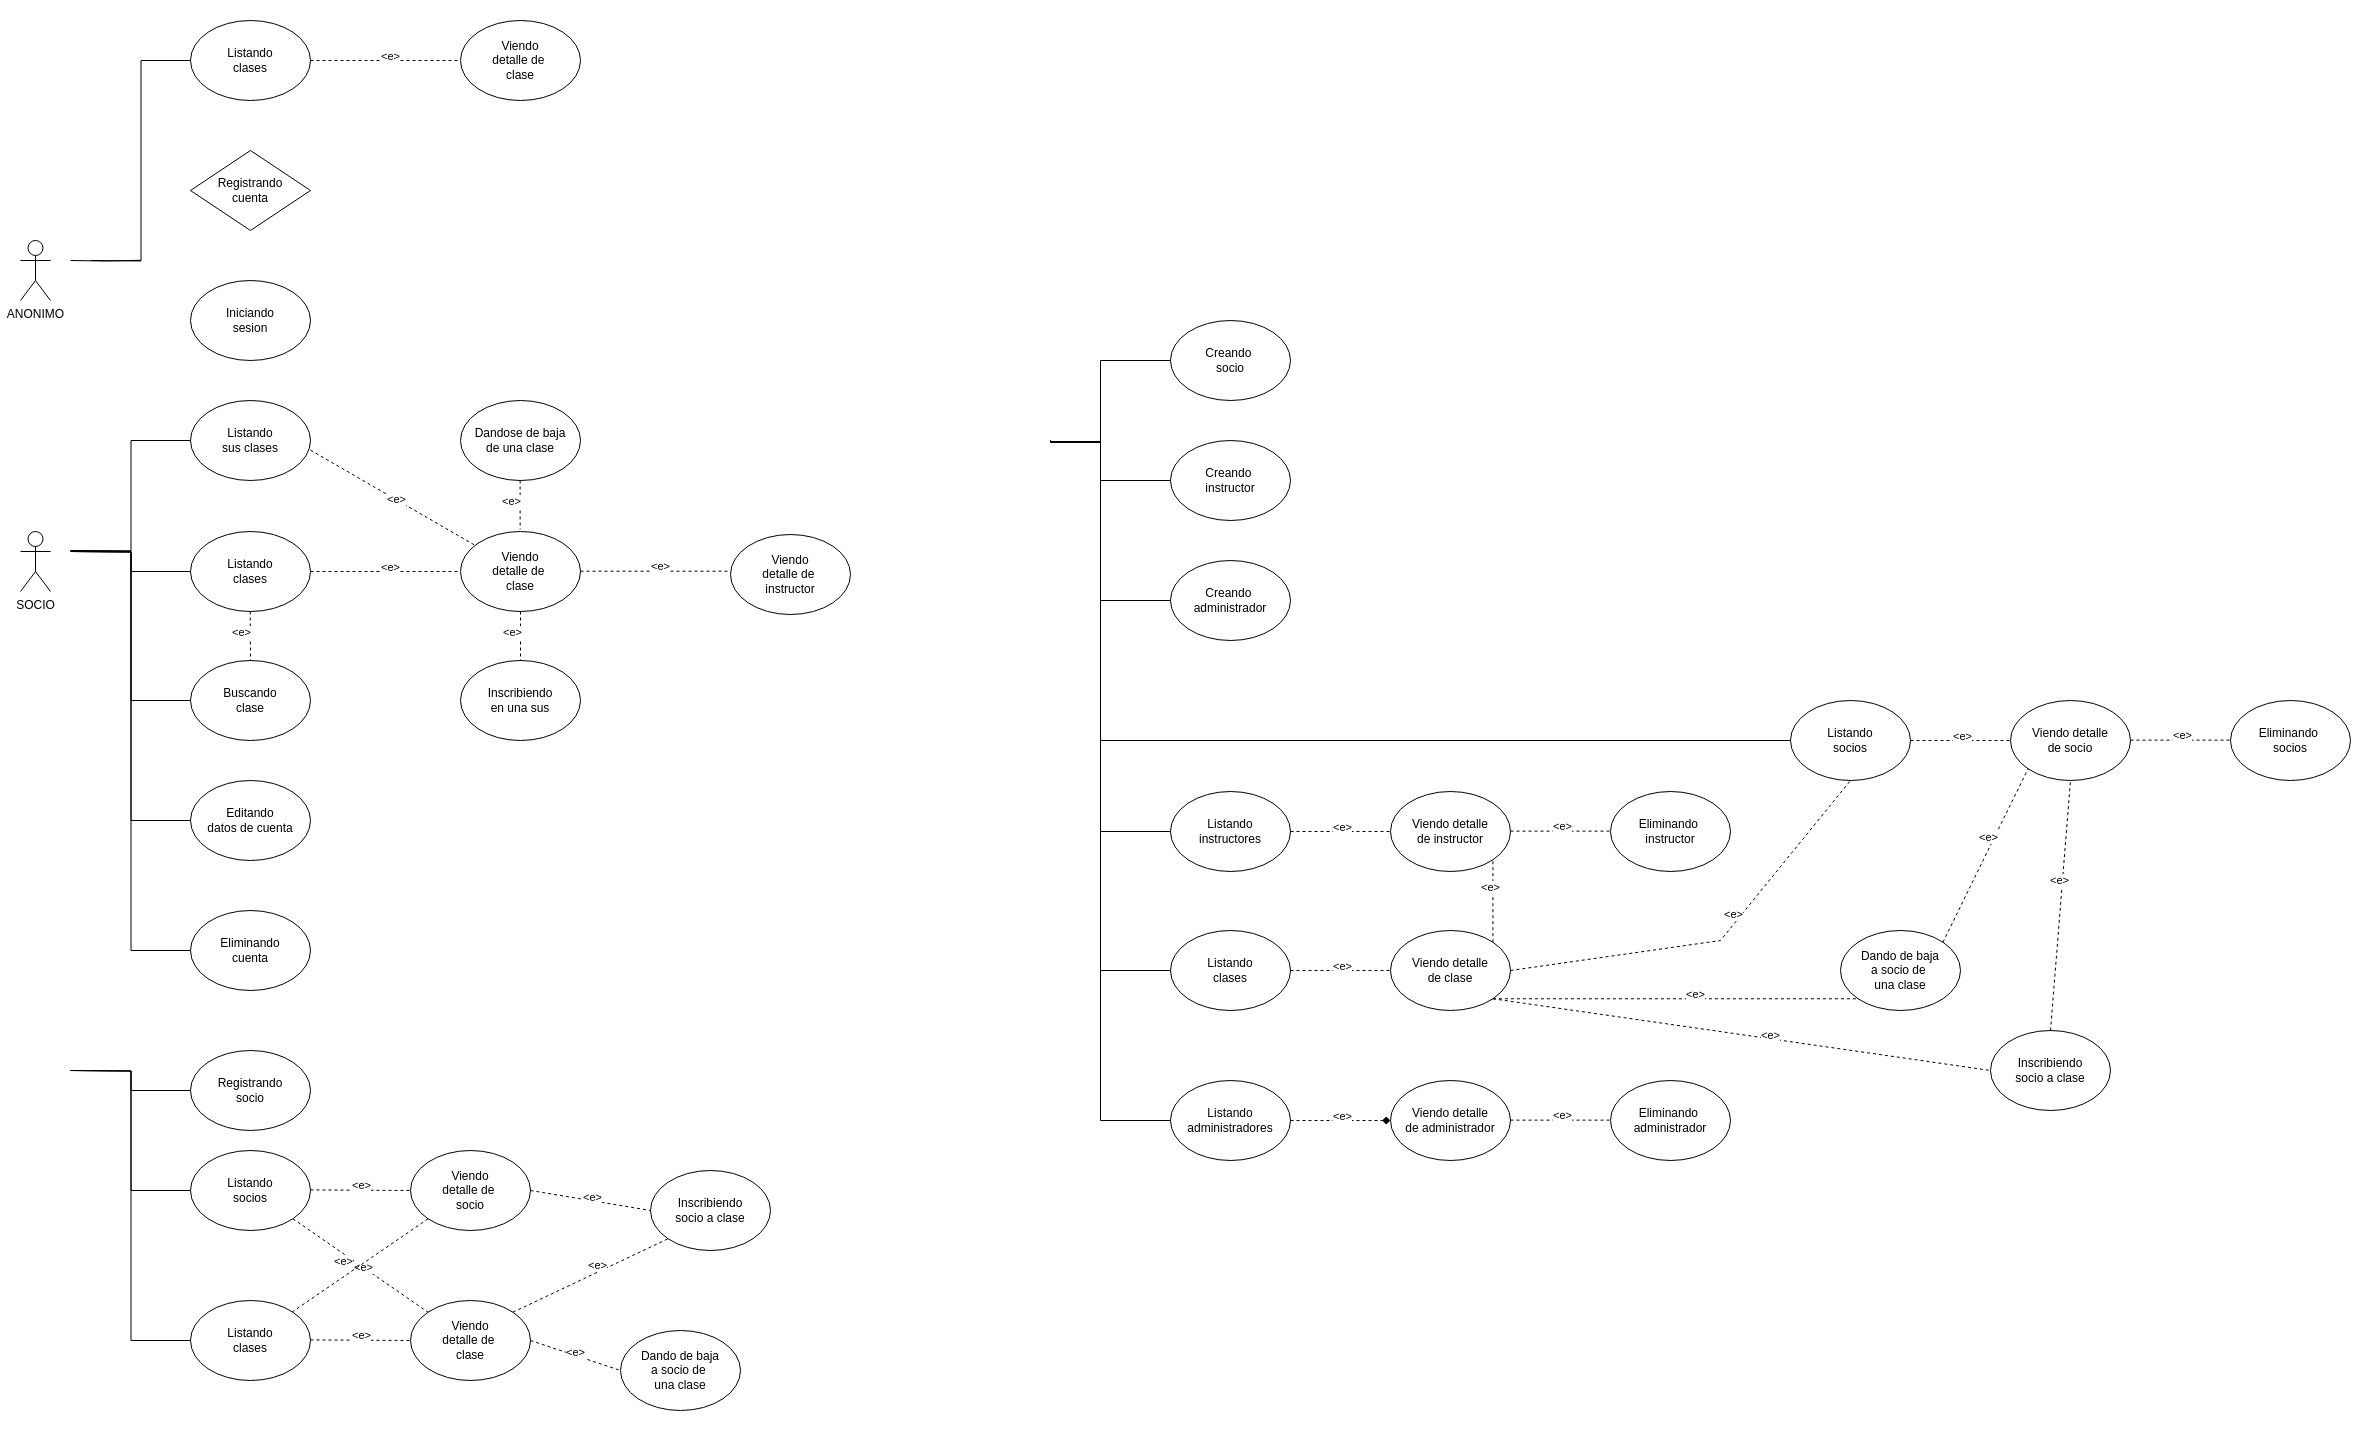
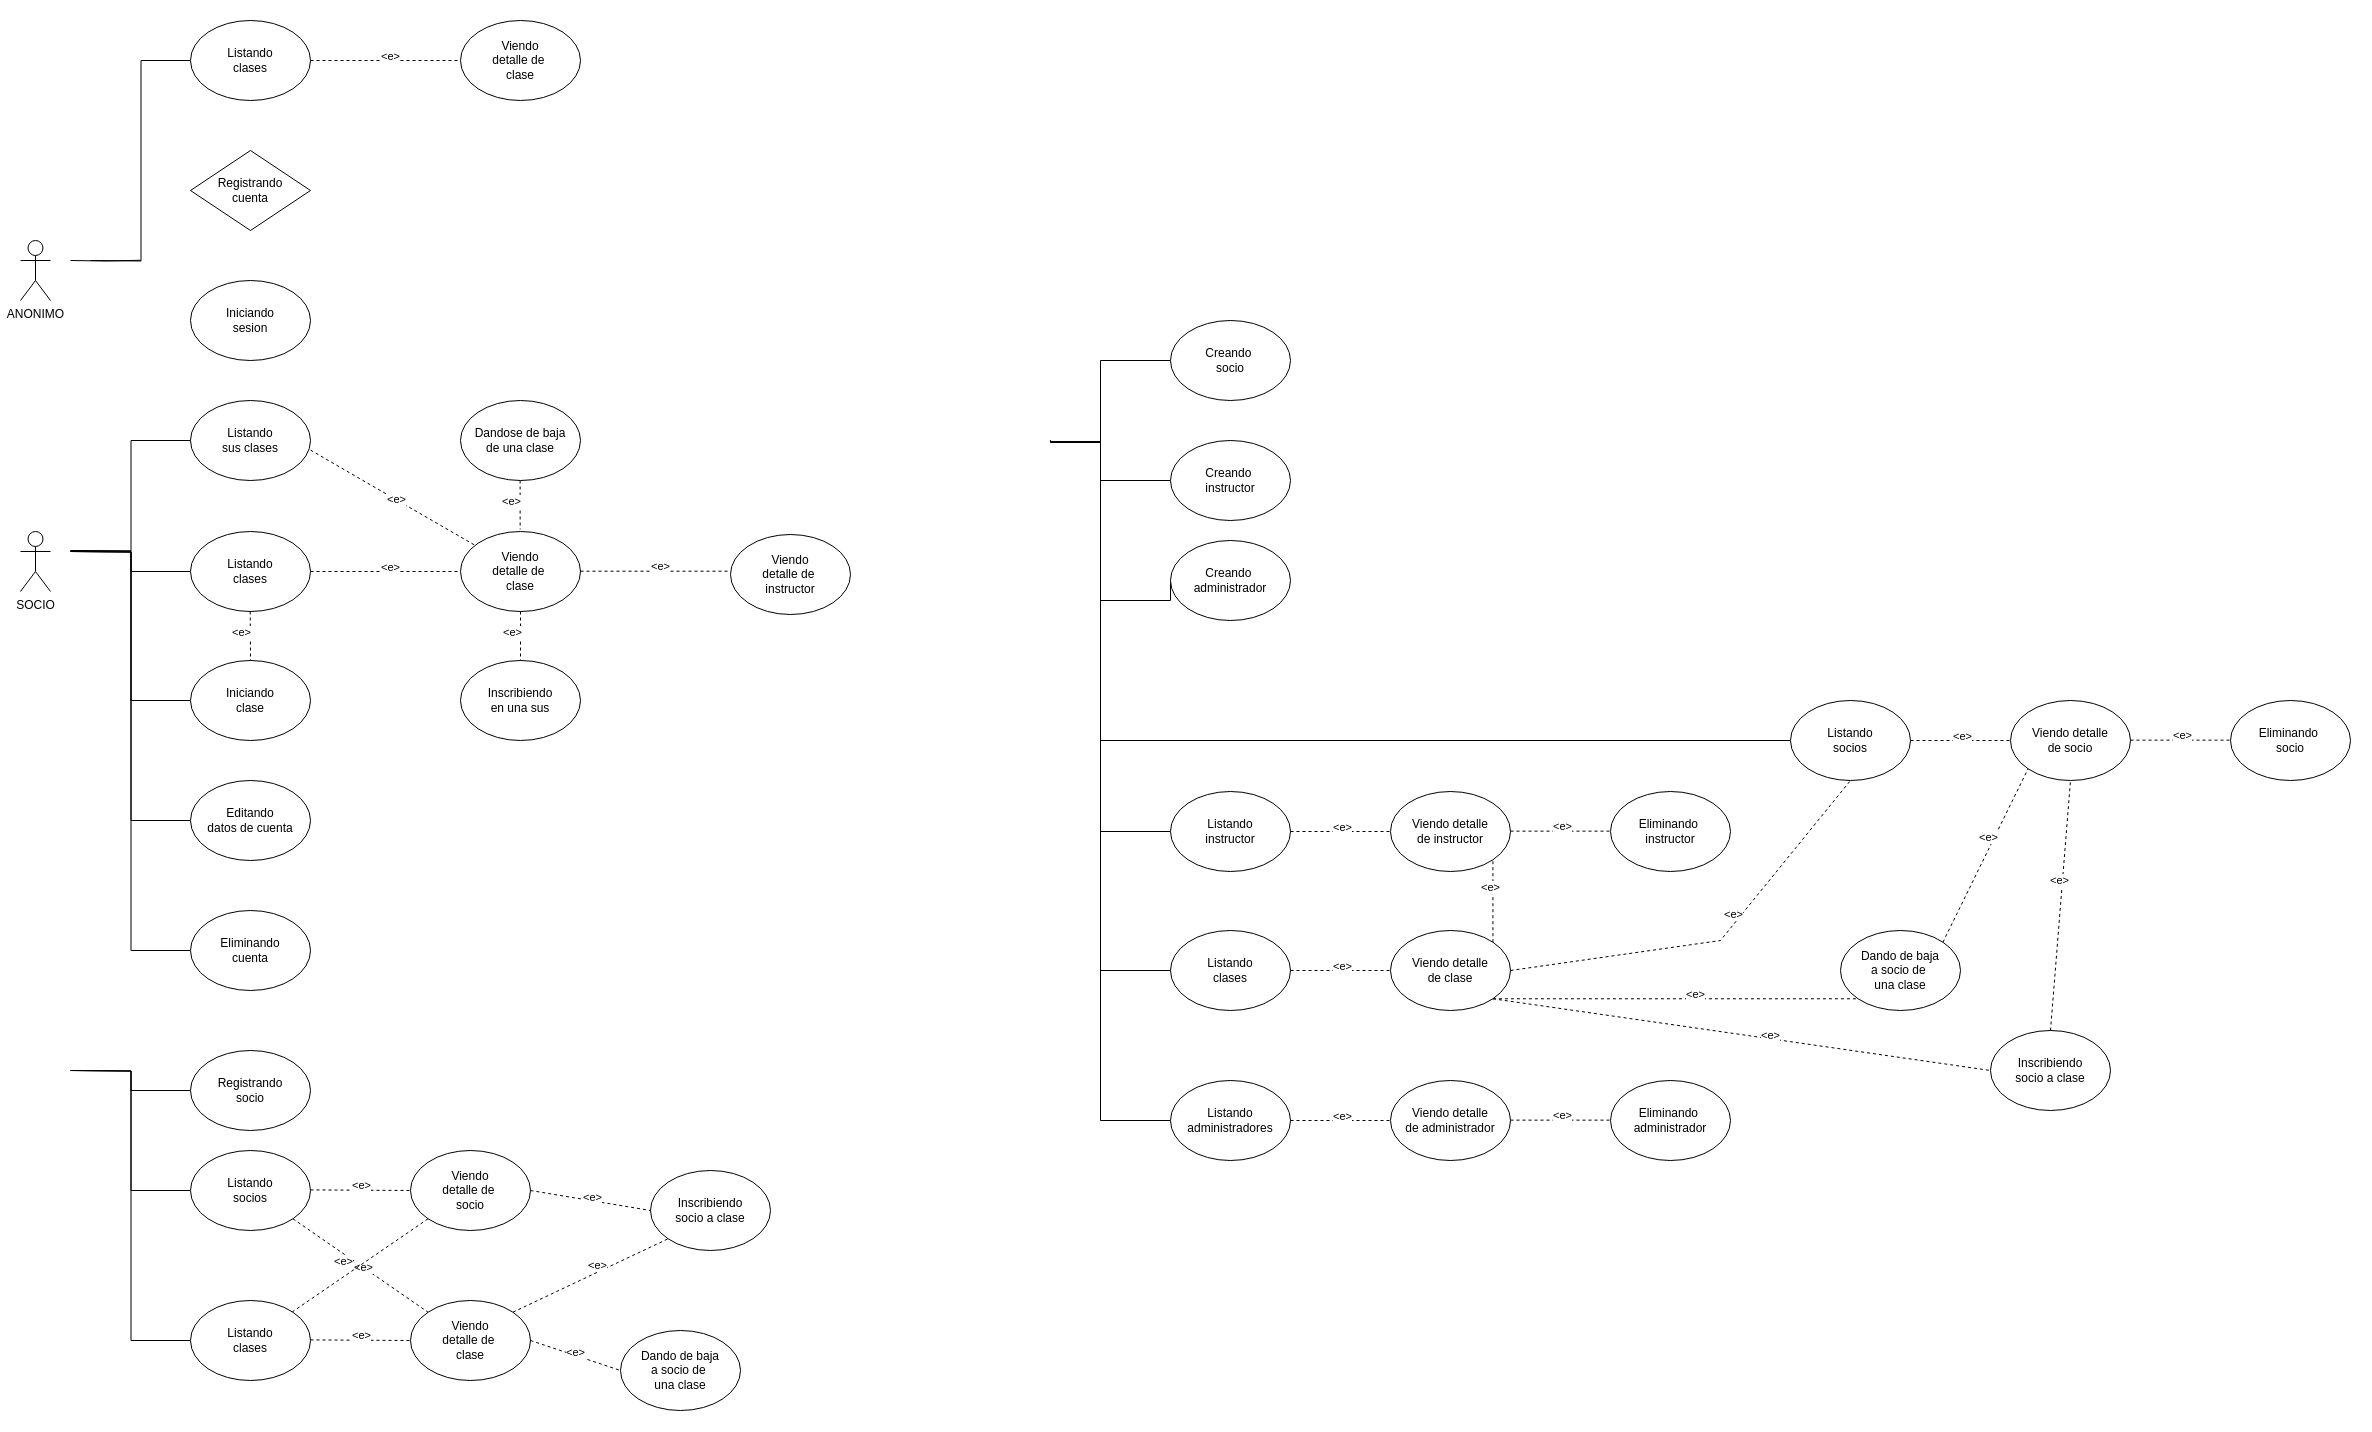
(1231, 601) -> (1231, 581)
(251, 701) -> (251, 701)
(2291, 741) -> (2291, 741)
(1231, 832) -> (1231, 832)
(1382, 1121) -> (1386, 1121)
